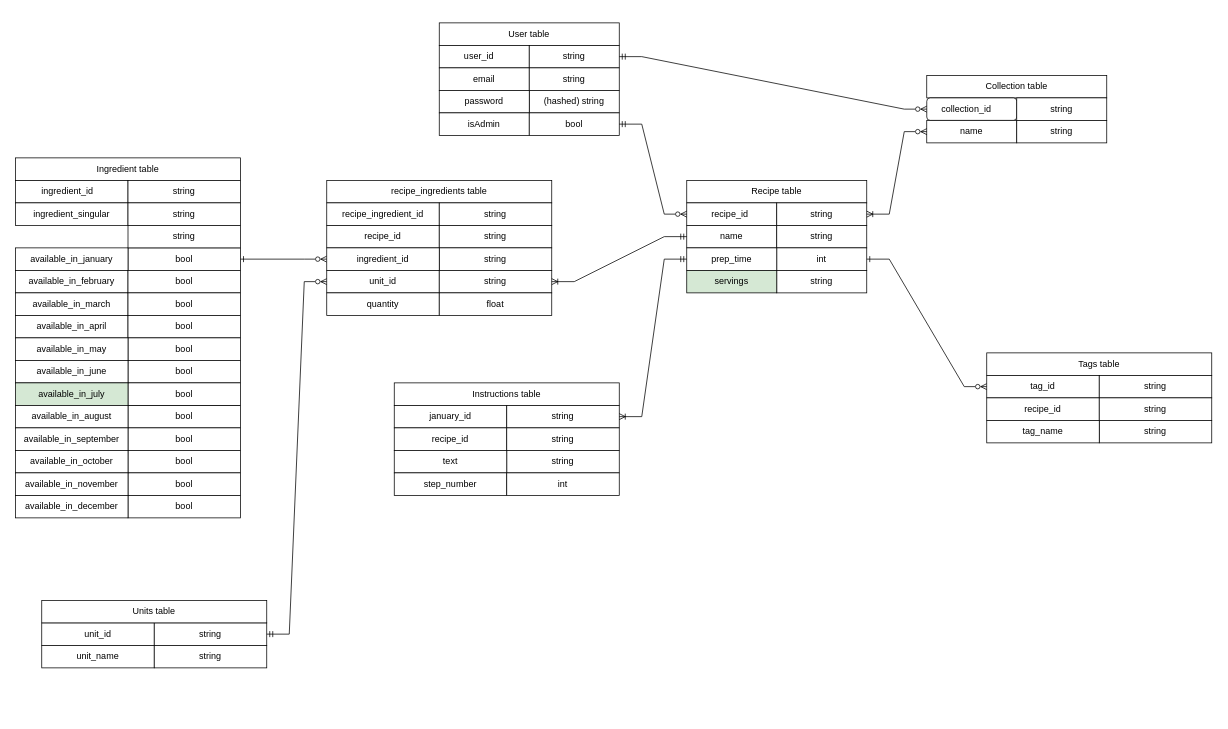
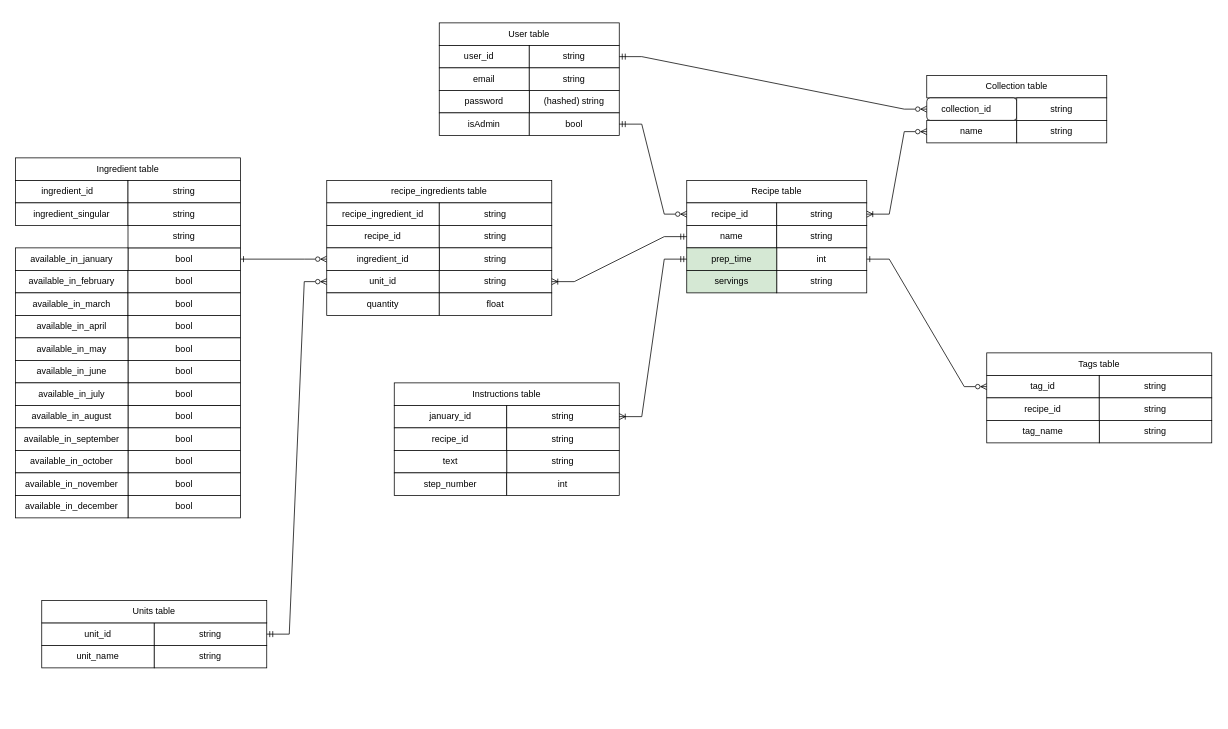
(732, 259) -> (732, 259)
(72, 394) -> (72, 394)
